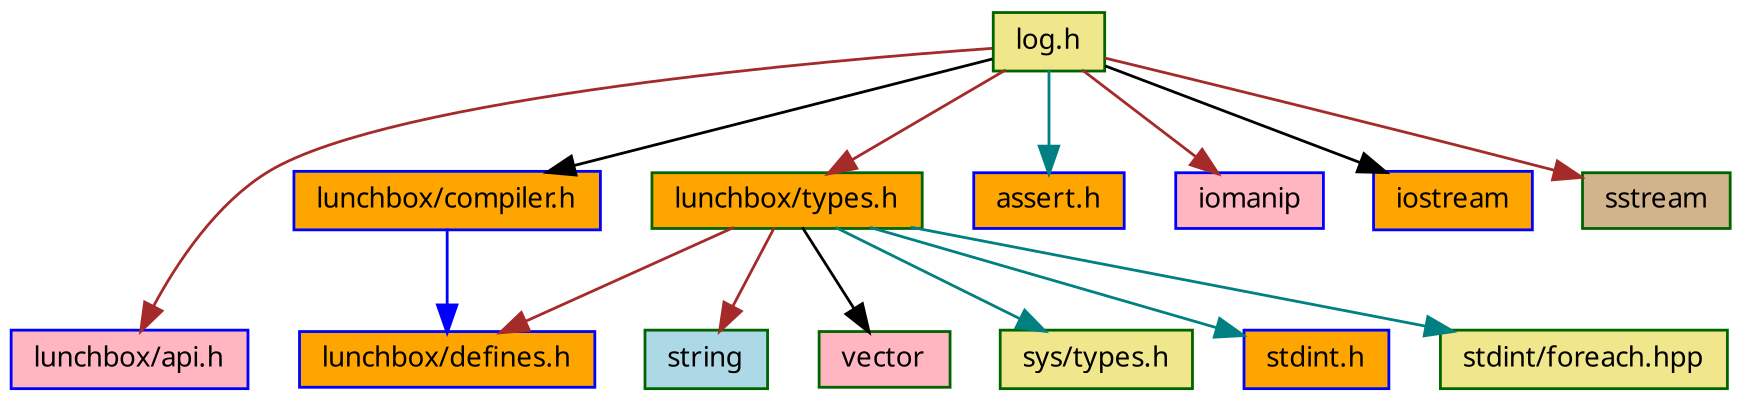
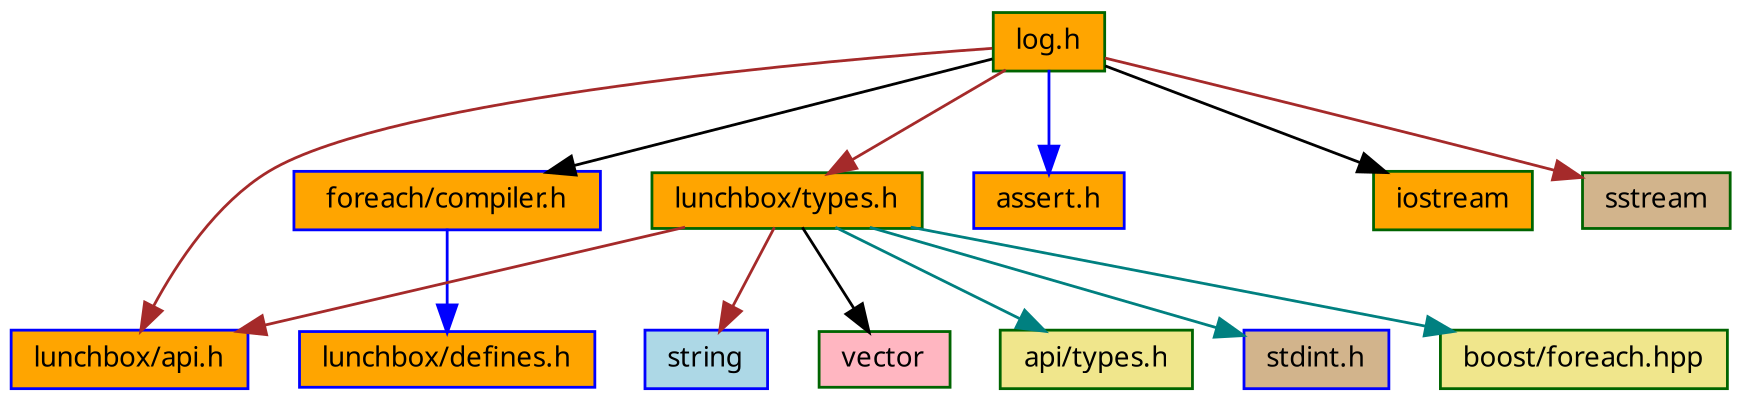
(1049, 42) -> (1049, 42)
(1049, 108) -> (1049, 108)
(447, 201) -> (447, 201)
(1250, 201) -> none
(1453, 201) -> (1453, 201)
(630, 274) -> (475, 276)
(130, 359) -> (130, 359)
(706, 359) -> (706, 359)
(1096, 359) -> (1096, 359)
(1316, 359) -> (1316, 359)
(1584, 359) -> (1584, 359)
